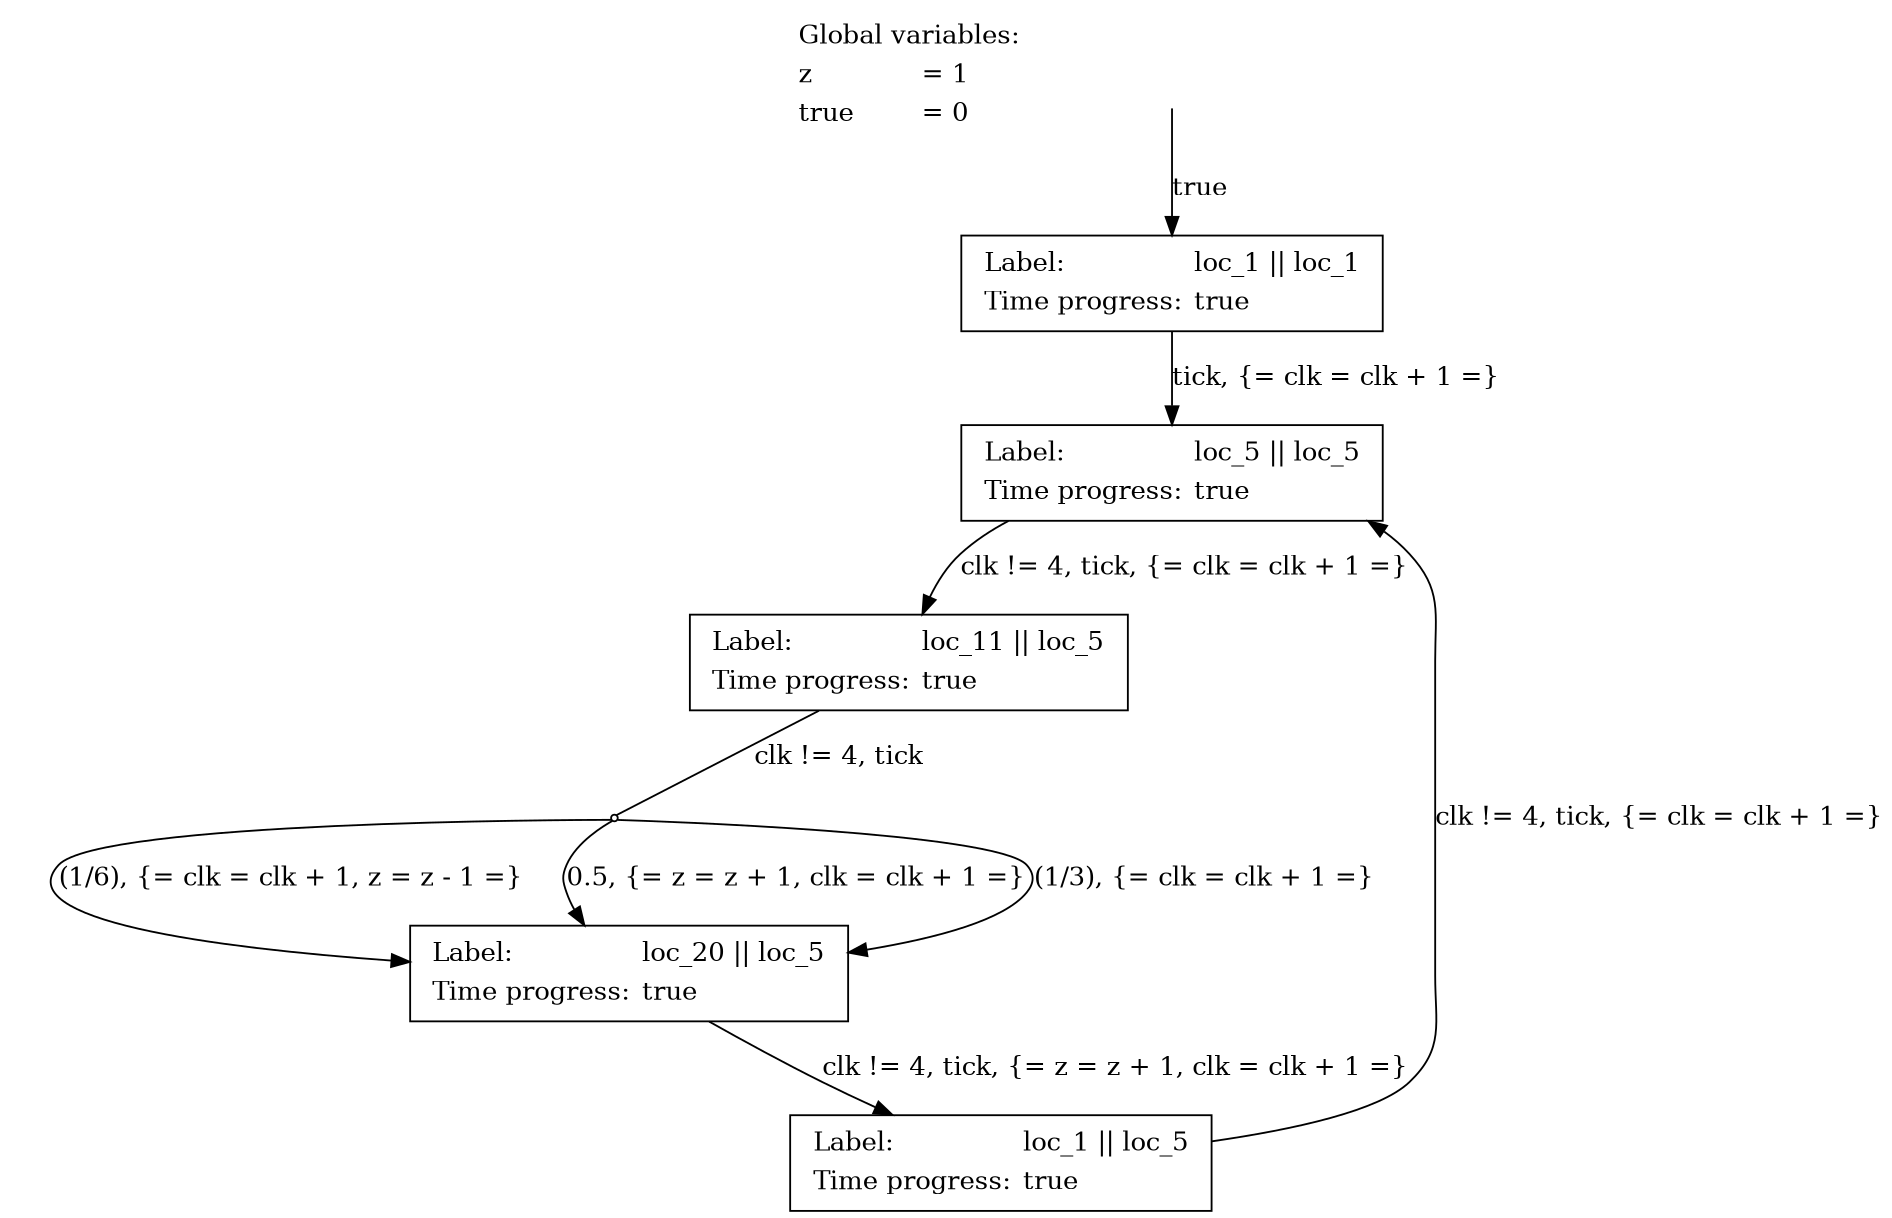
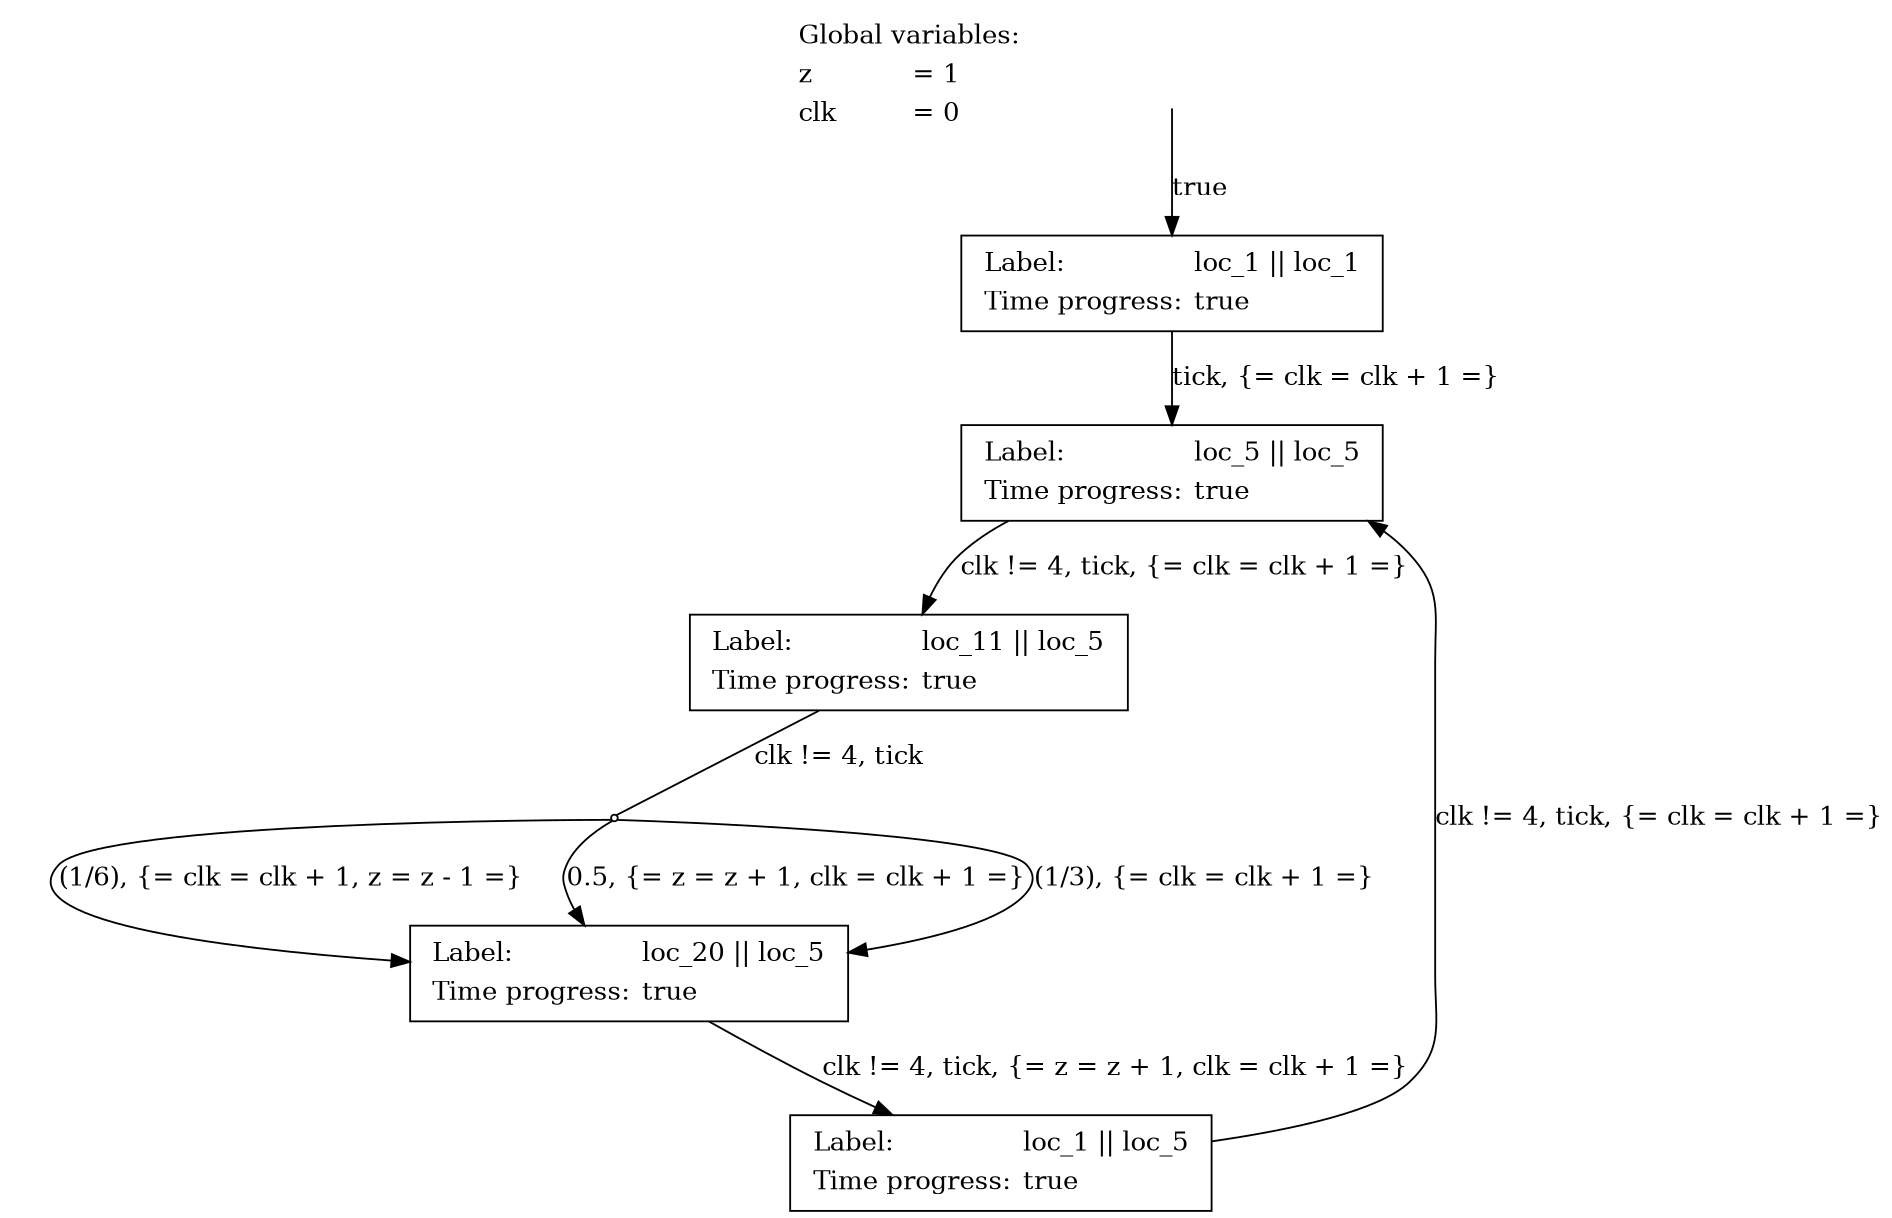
(827, 113) -> (818, 113)
